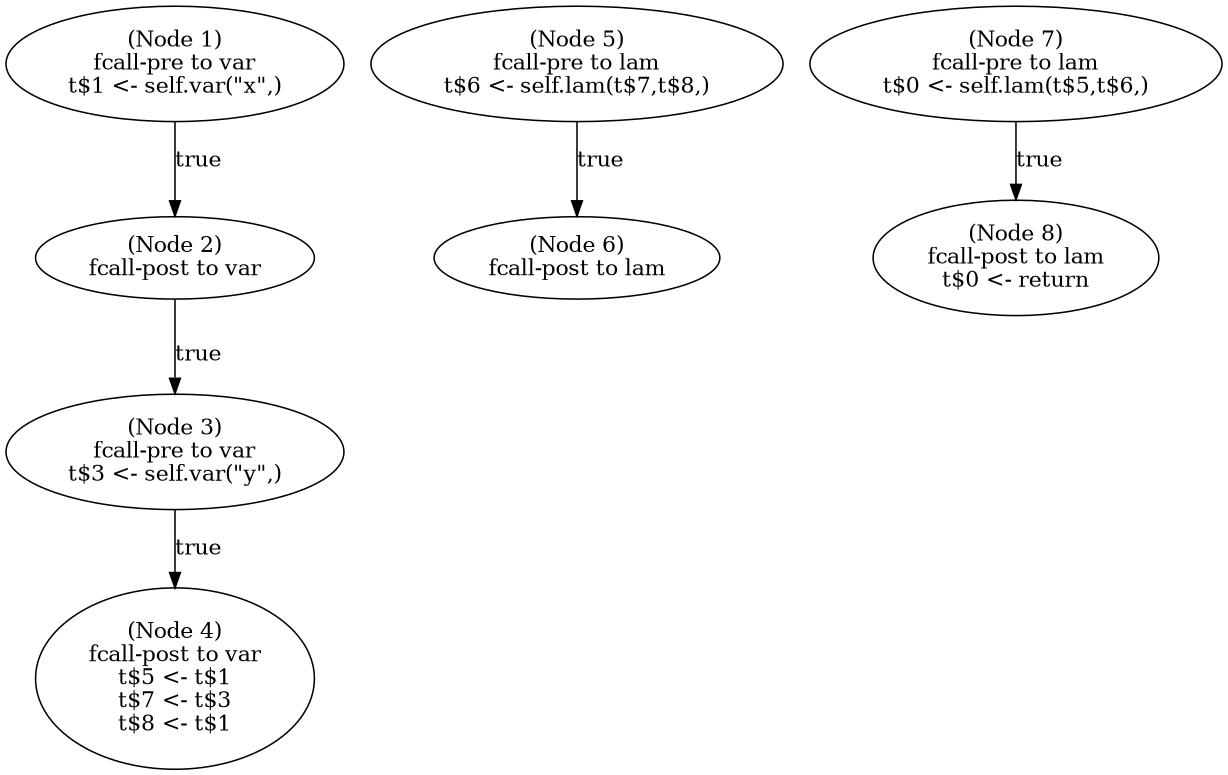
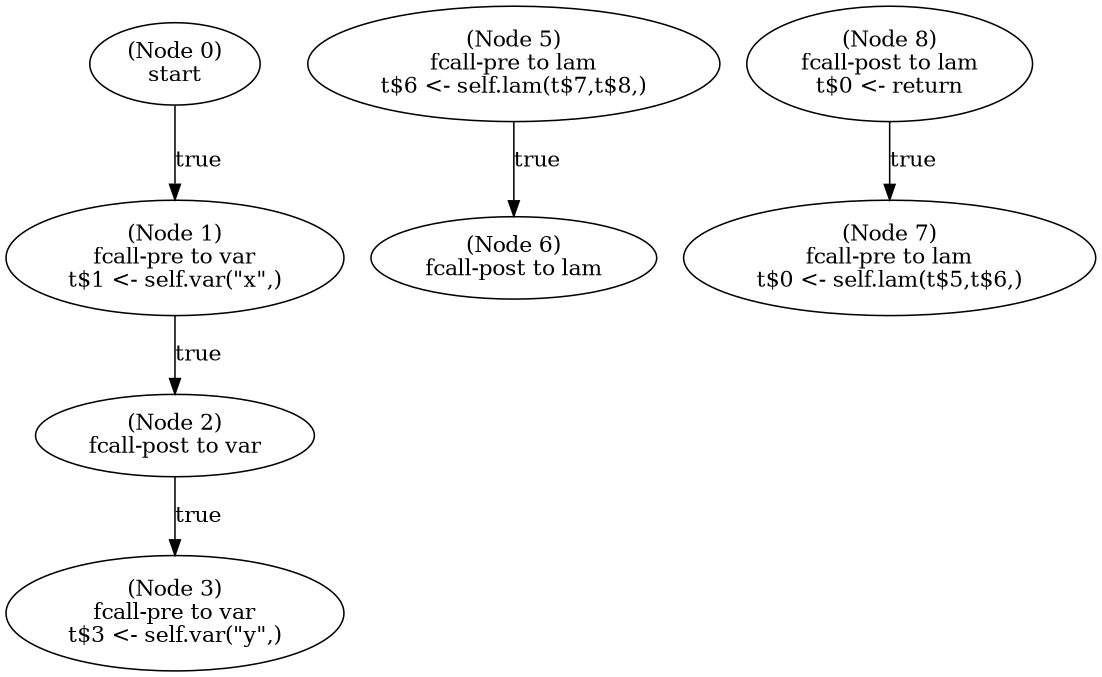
none -> (175, 64)
(1016, 153) -> (890, 153)
(175, 679) -> none
